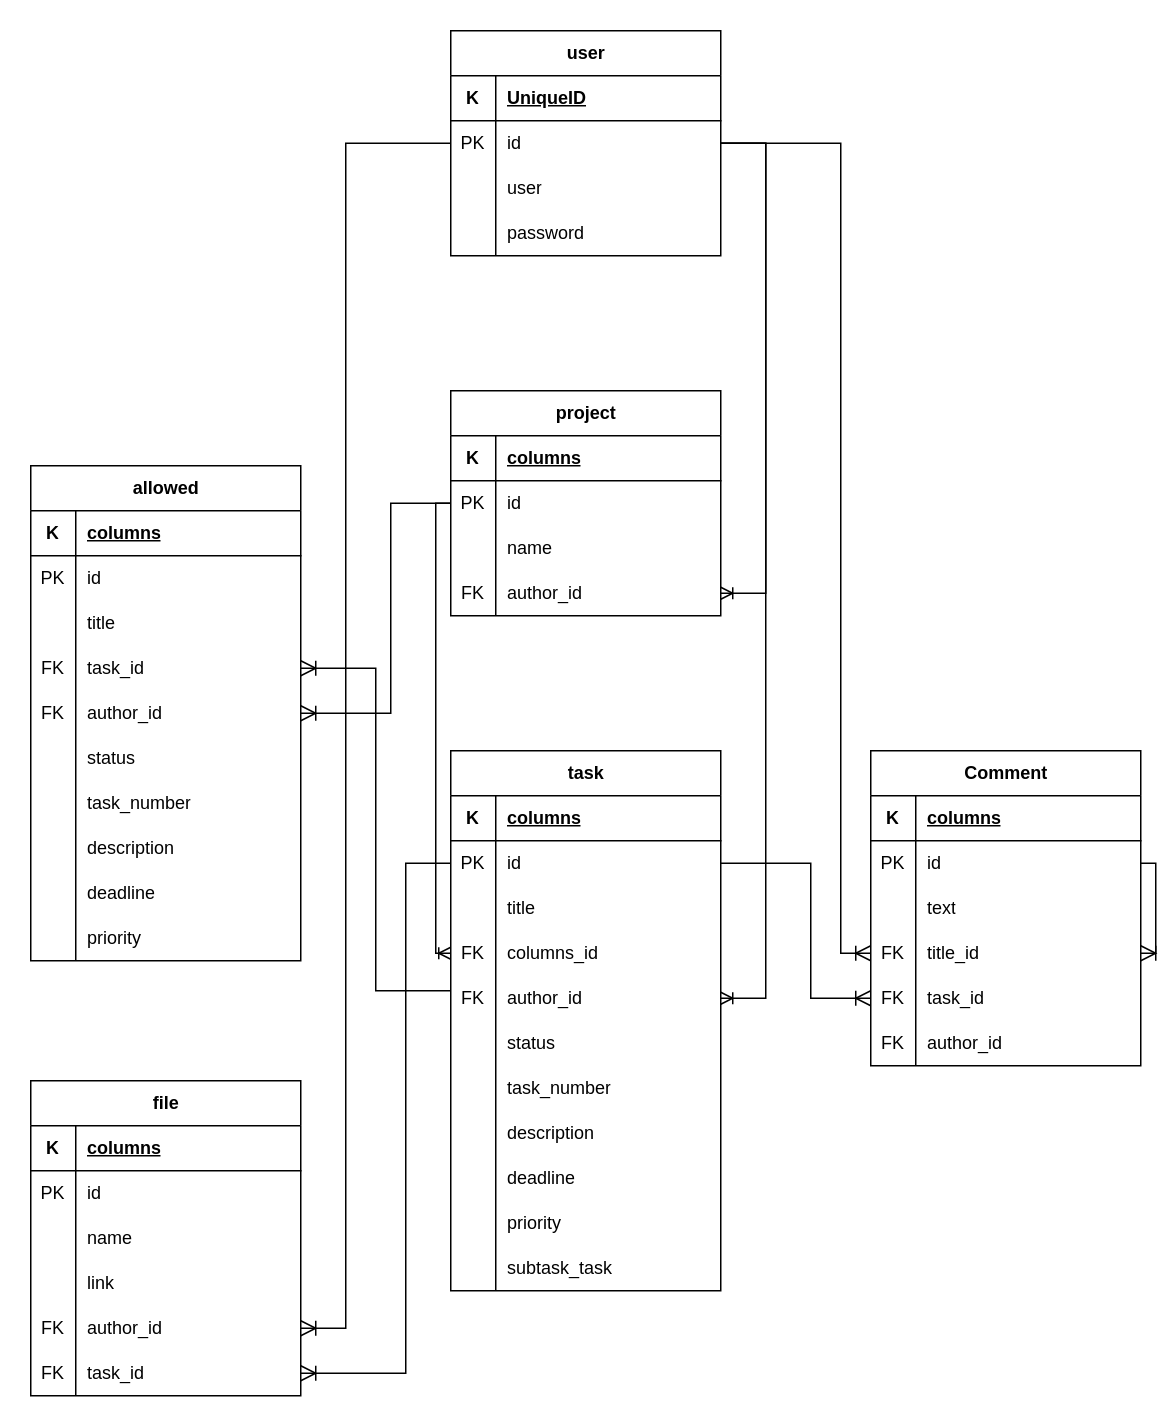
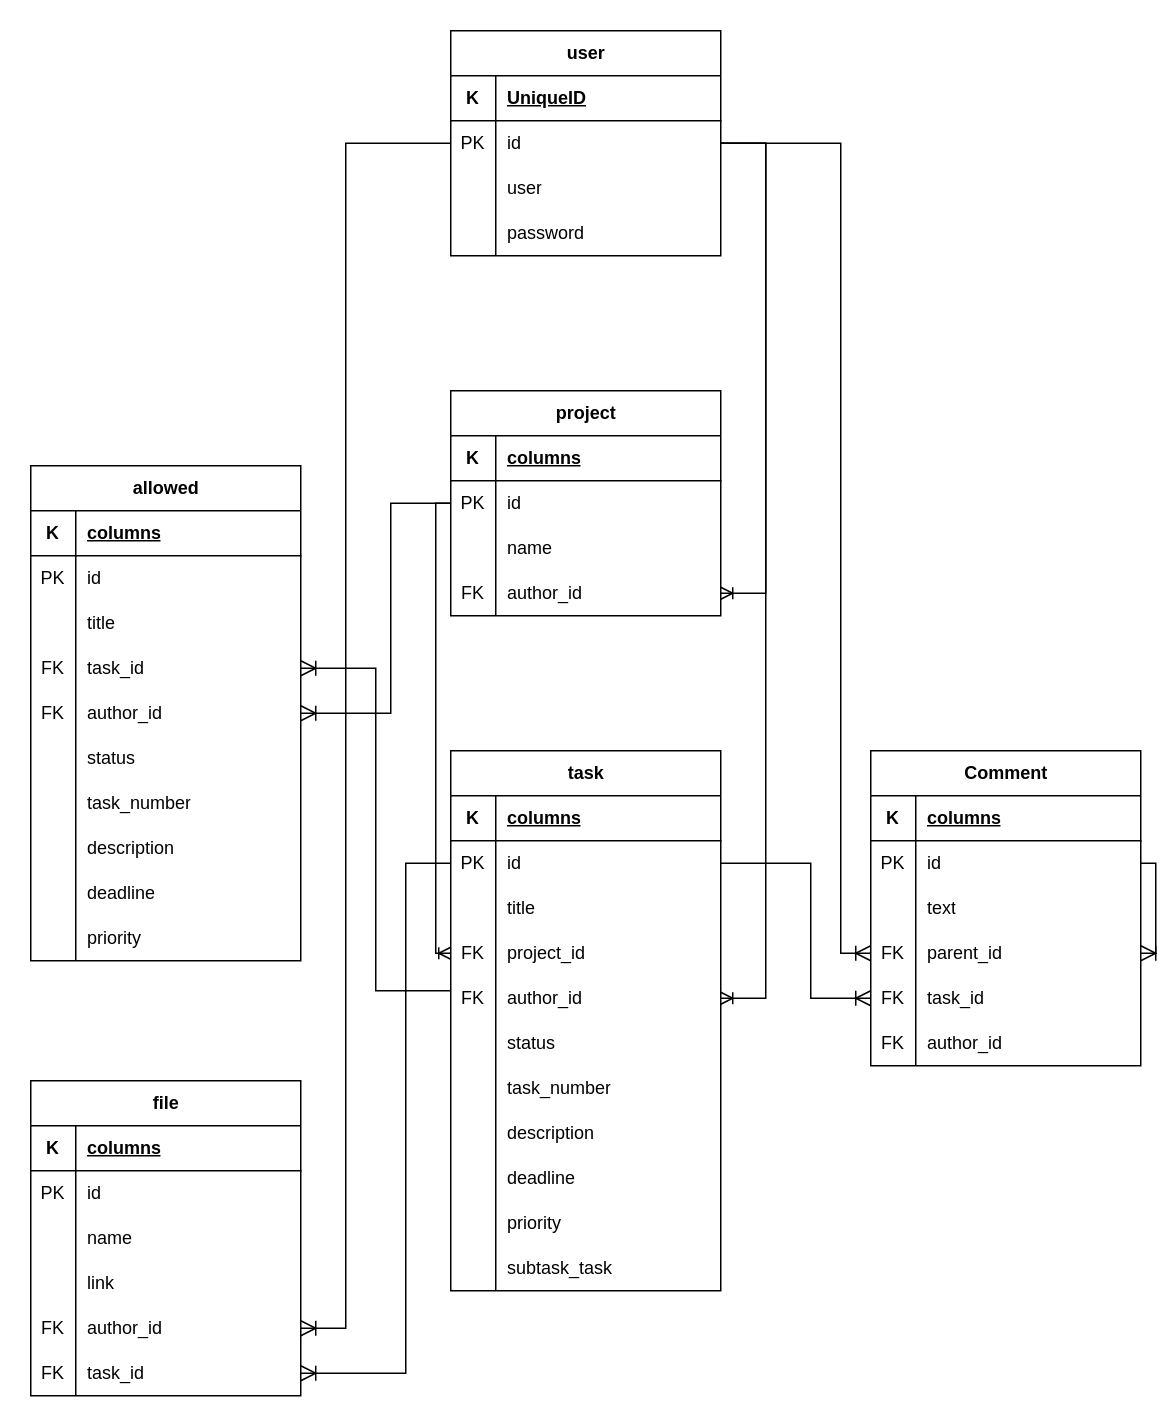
(553, 953) -> (556, 953)
(961, 953) -> (971, 953)
